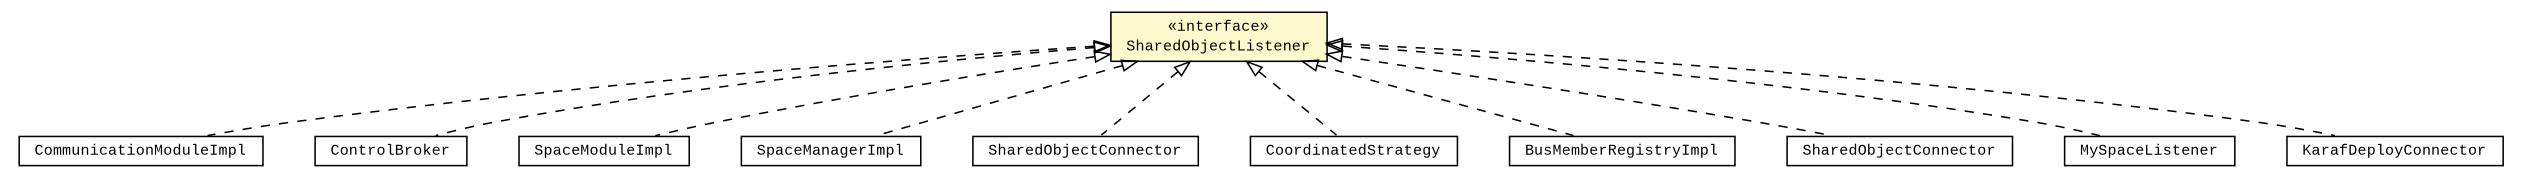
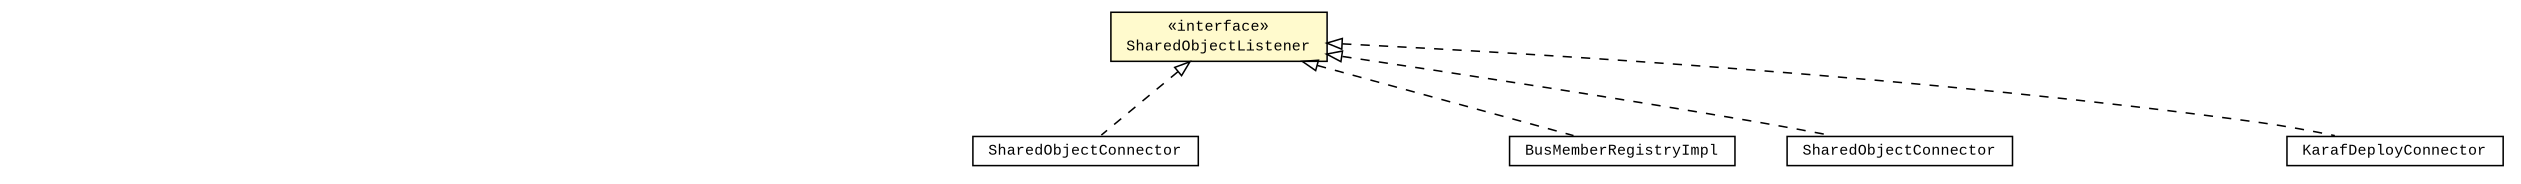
(140, 150) -> none
(390, 150) -> none
(603, 150) -> none
(830, 150) -> none
(1353, 150) -> none
(2149, 150) -> none
